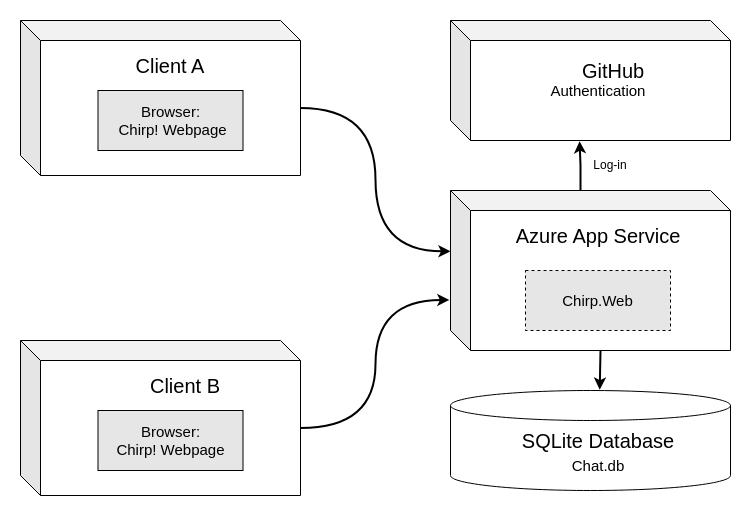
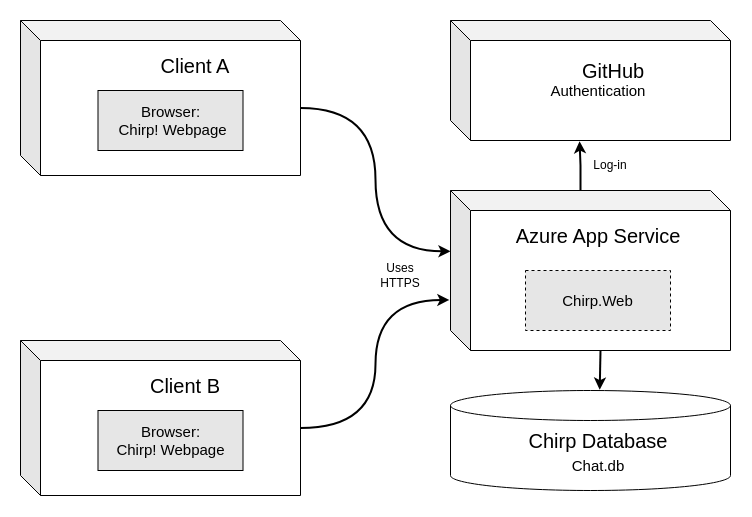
(171, 66) -> (196, 66)
none -> (401, 276)
(599, 441) -> (599, 441)
